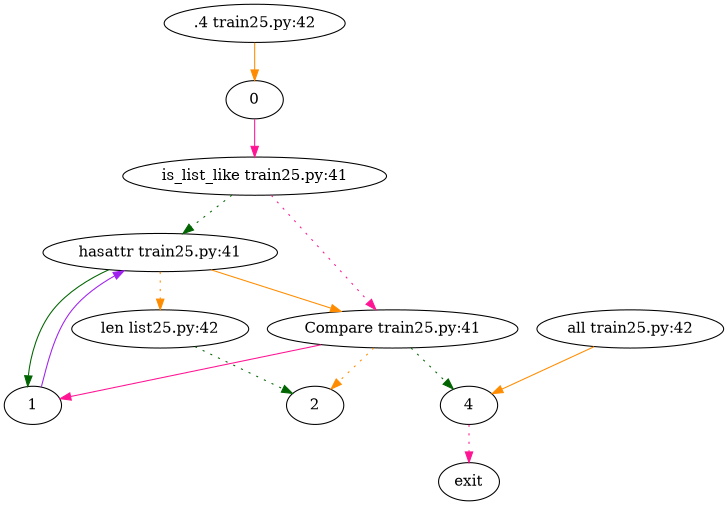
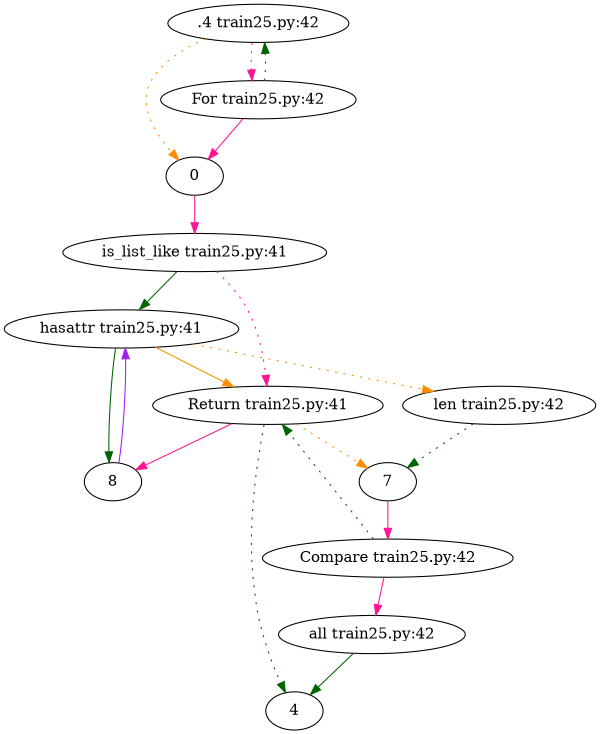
(255, 56) -> (149, 85)
none -> (258, 100)
(212, 211) -> (162, 287)
(160, 329) -> (499, 405)
(393, 329) -> (268, 405)
(548, 368) -> (336, 670)
(33, 405) -> (113, 482)
(315, 405) -> (388, 482)
(469, 482) -> none
none -> (388, 558)
